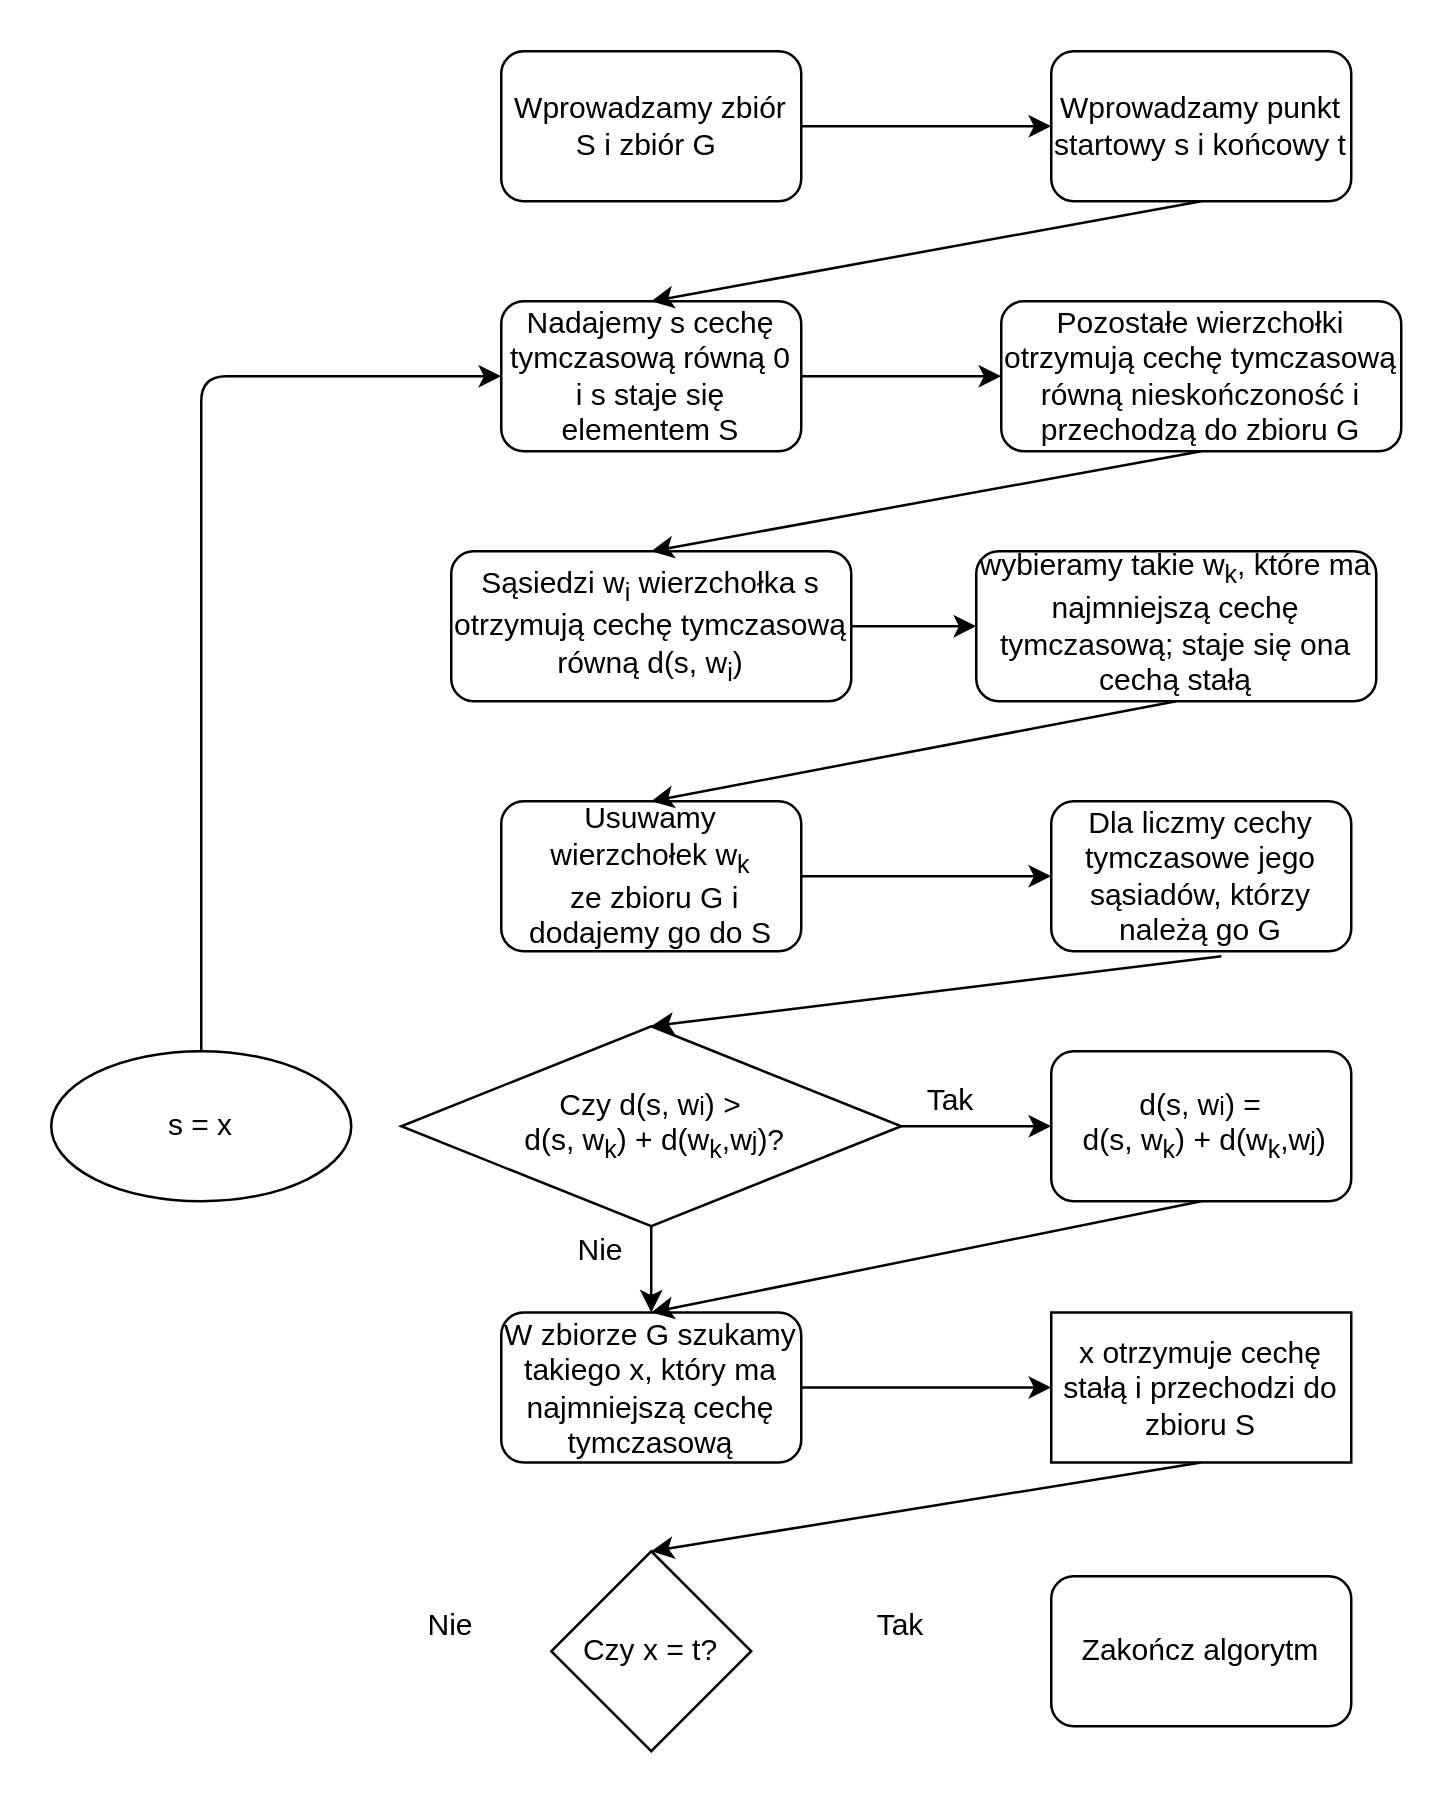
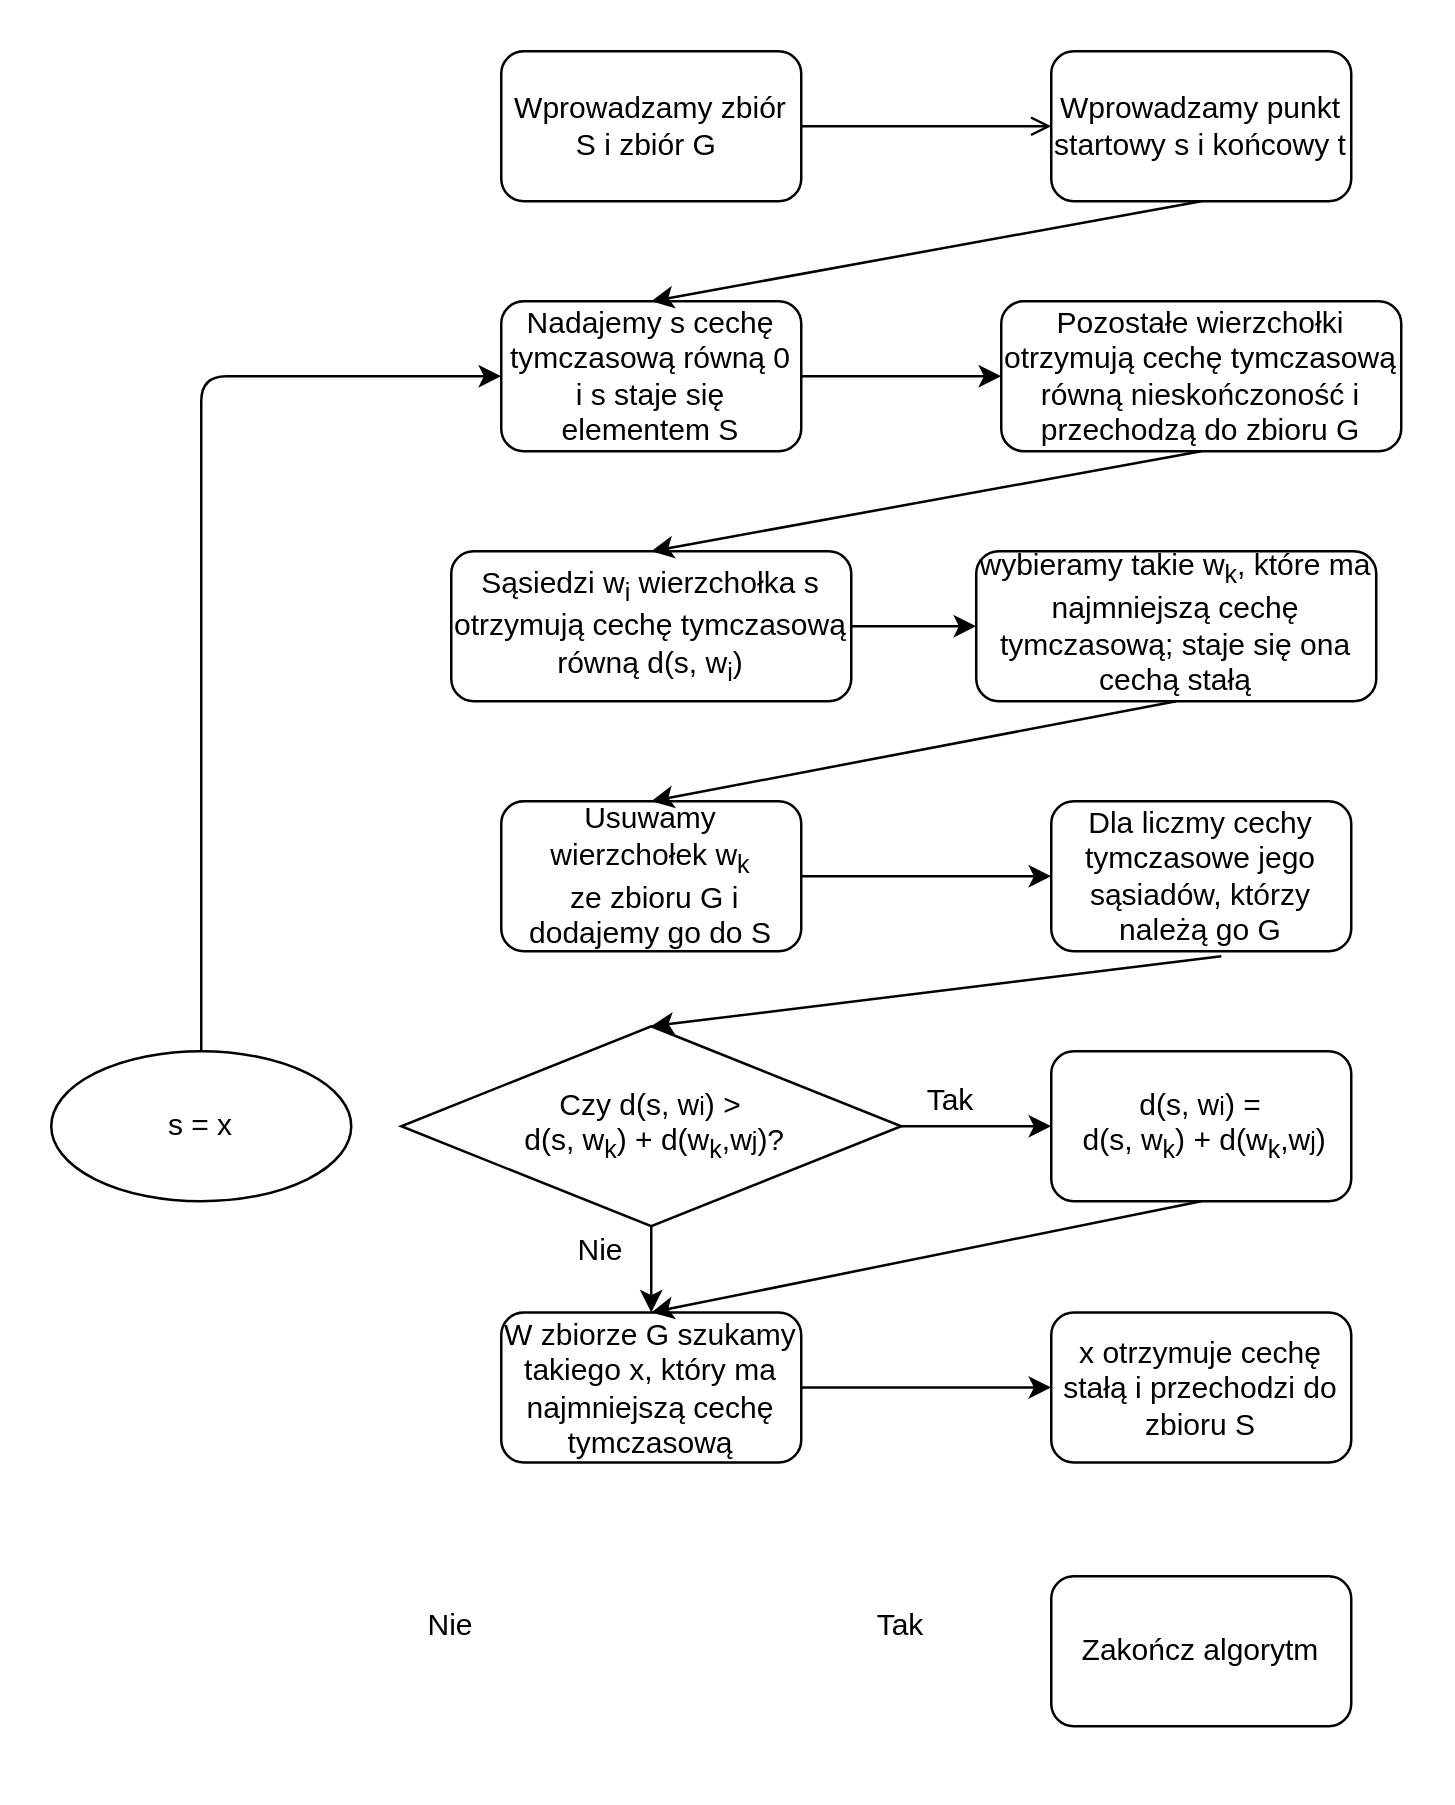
(1033, 126) -> (1037, 126)
(1201, 1388) -> (1201, 1388)
(933, 1506) -> none
(651, 1651) -> none
